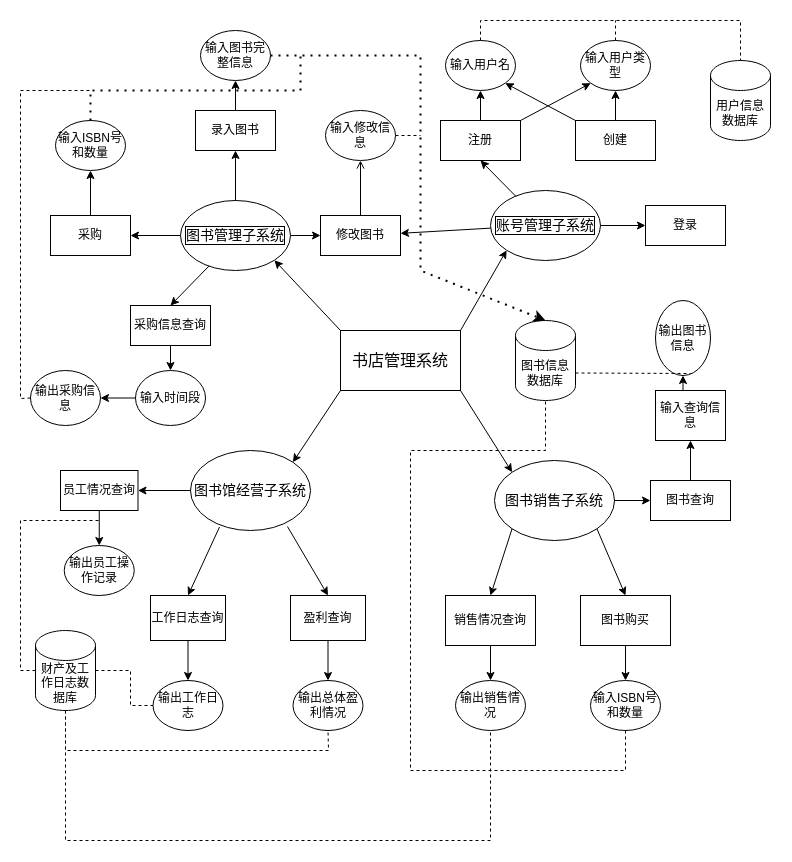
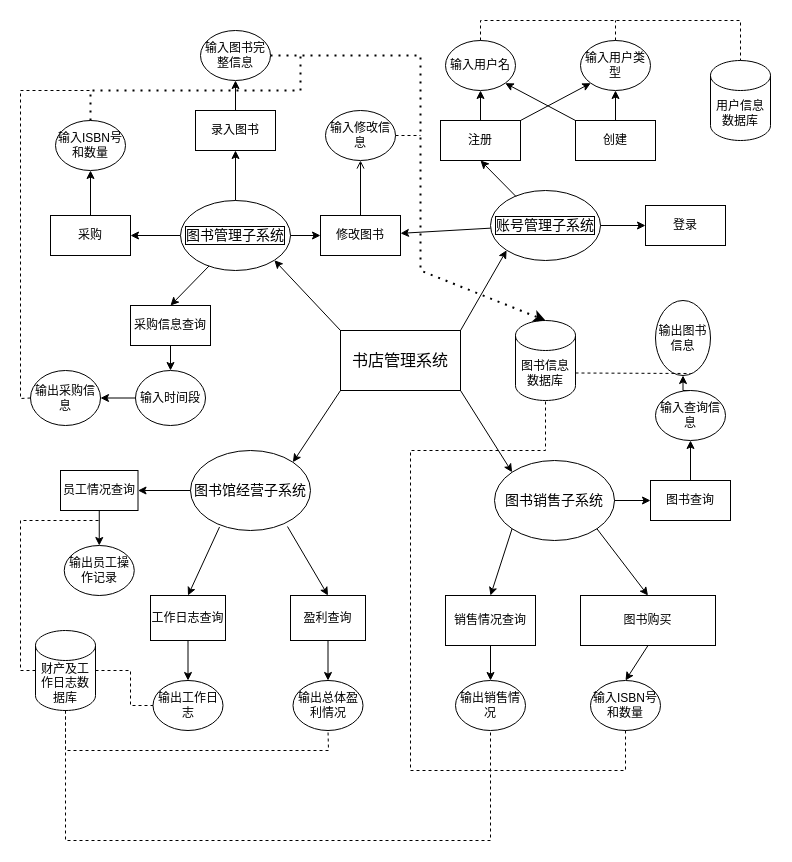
(691, 416) -> (691, 416)
(626, 621) -> (648, 621)
